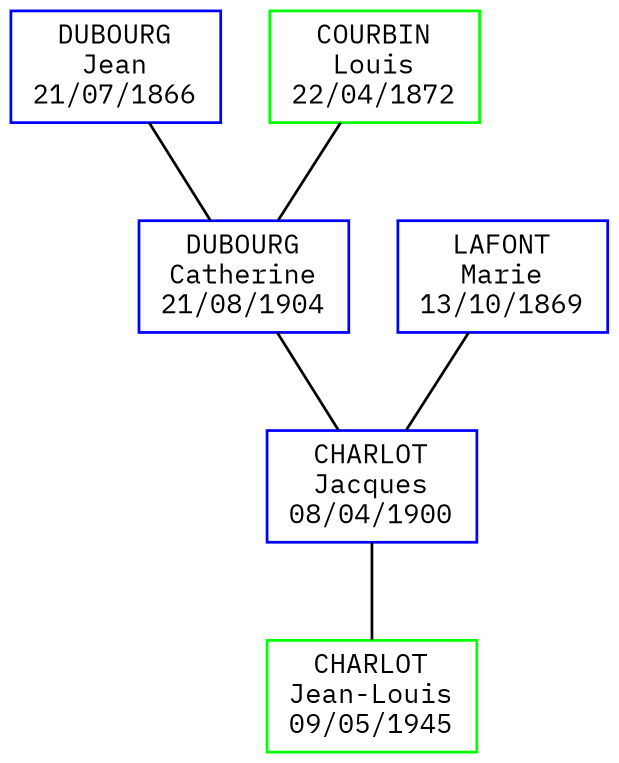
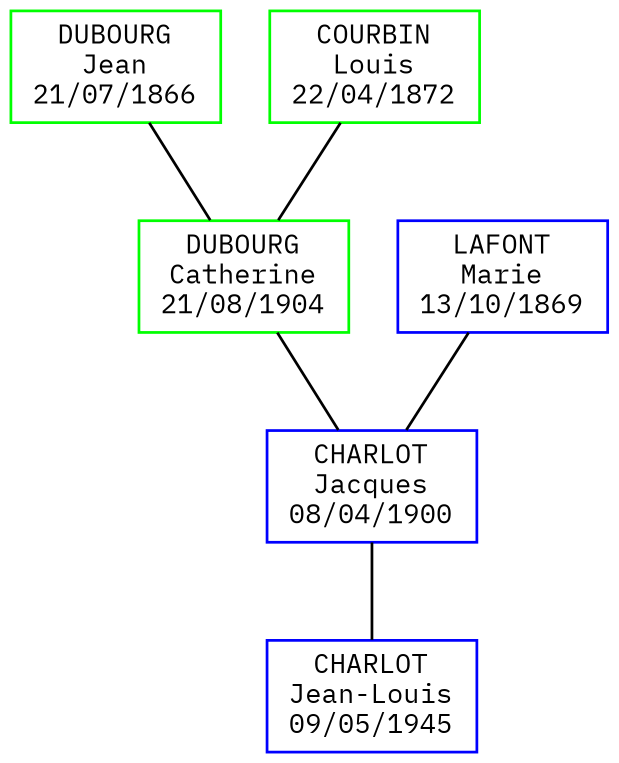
(116, 67) -> (116, 67)
(244, 277) -> (244, 277)
(372, 696) -> (372, 696)
